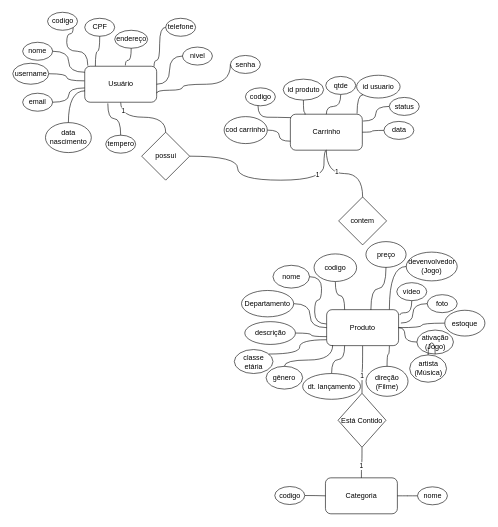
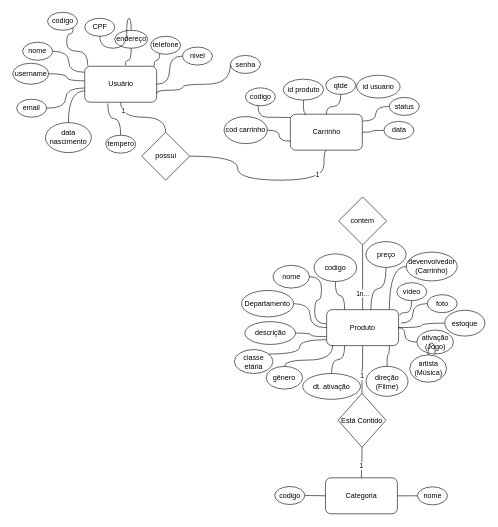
(181, 27) -> (166, 45)
(97, 51) -> (126, 40)
(38, 102) -> (32, 108)
(358, 103) -> none
(346, 174) -> none
(432, 267) -> (432, 267)
none -> (363, 278)
(332, 387) -> (332, 387)
